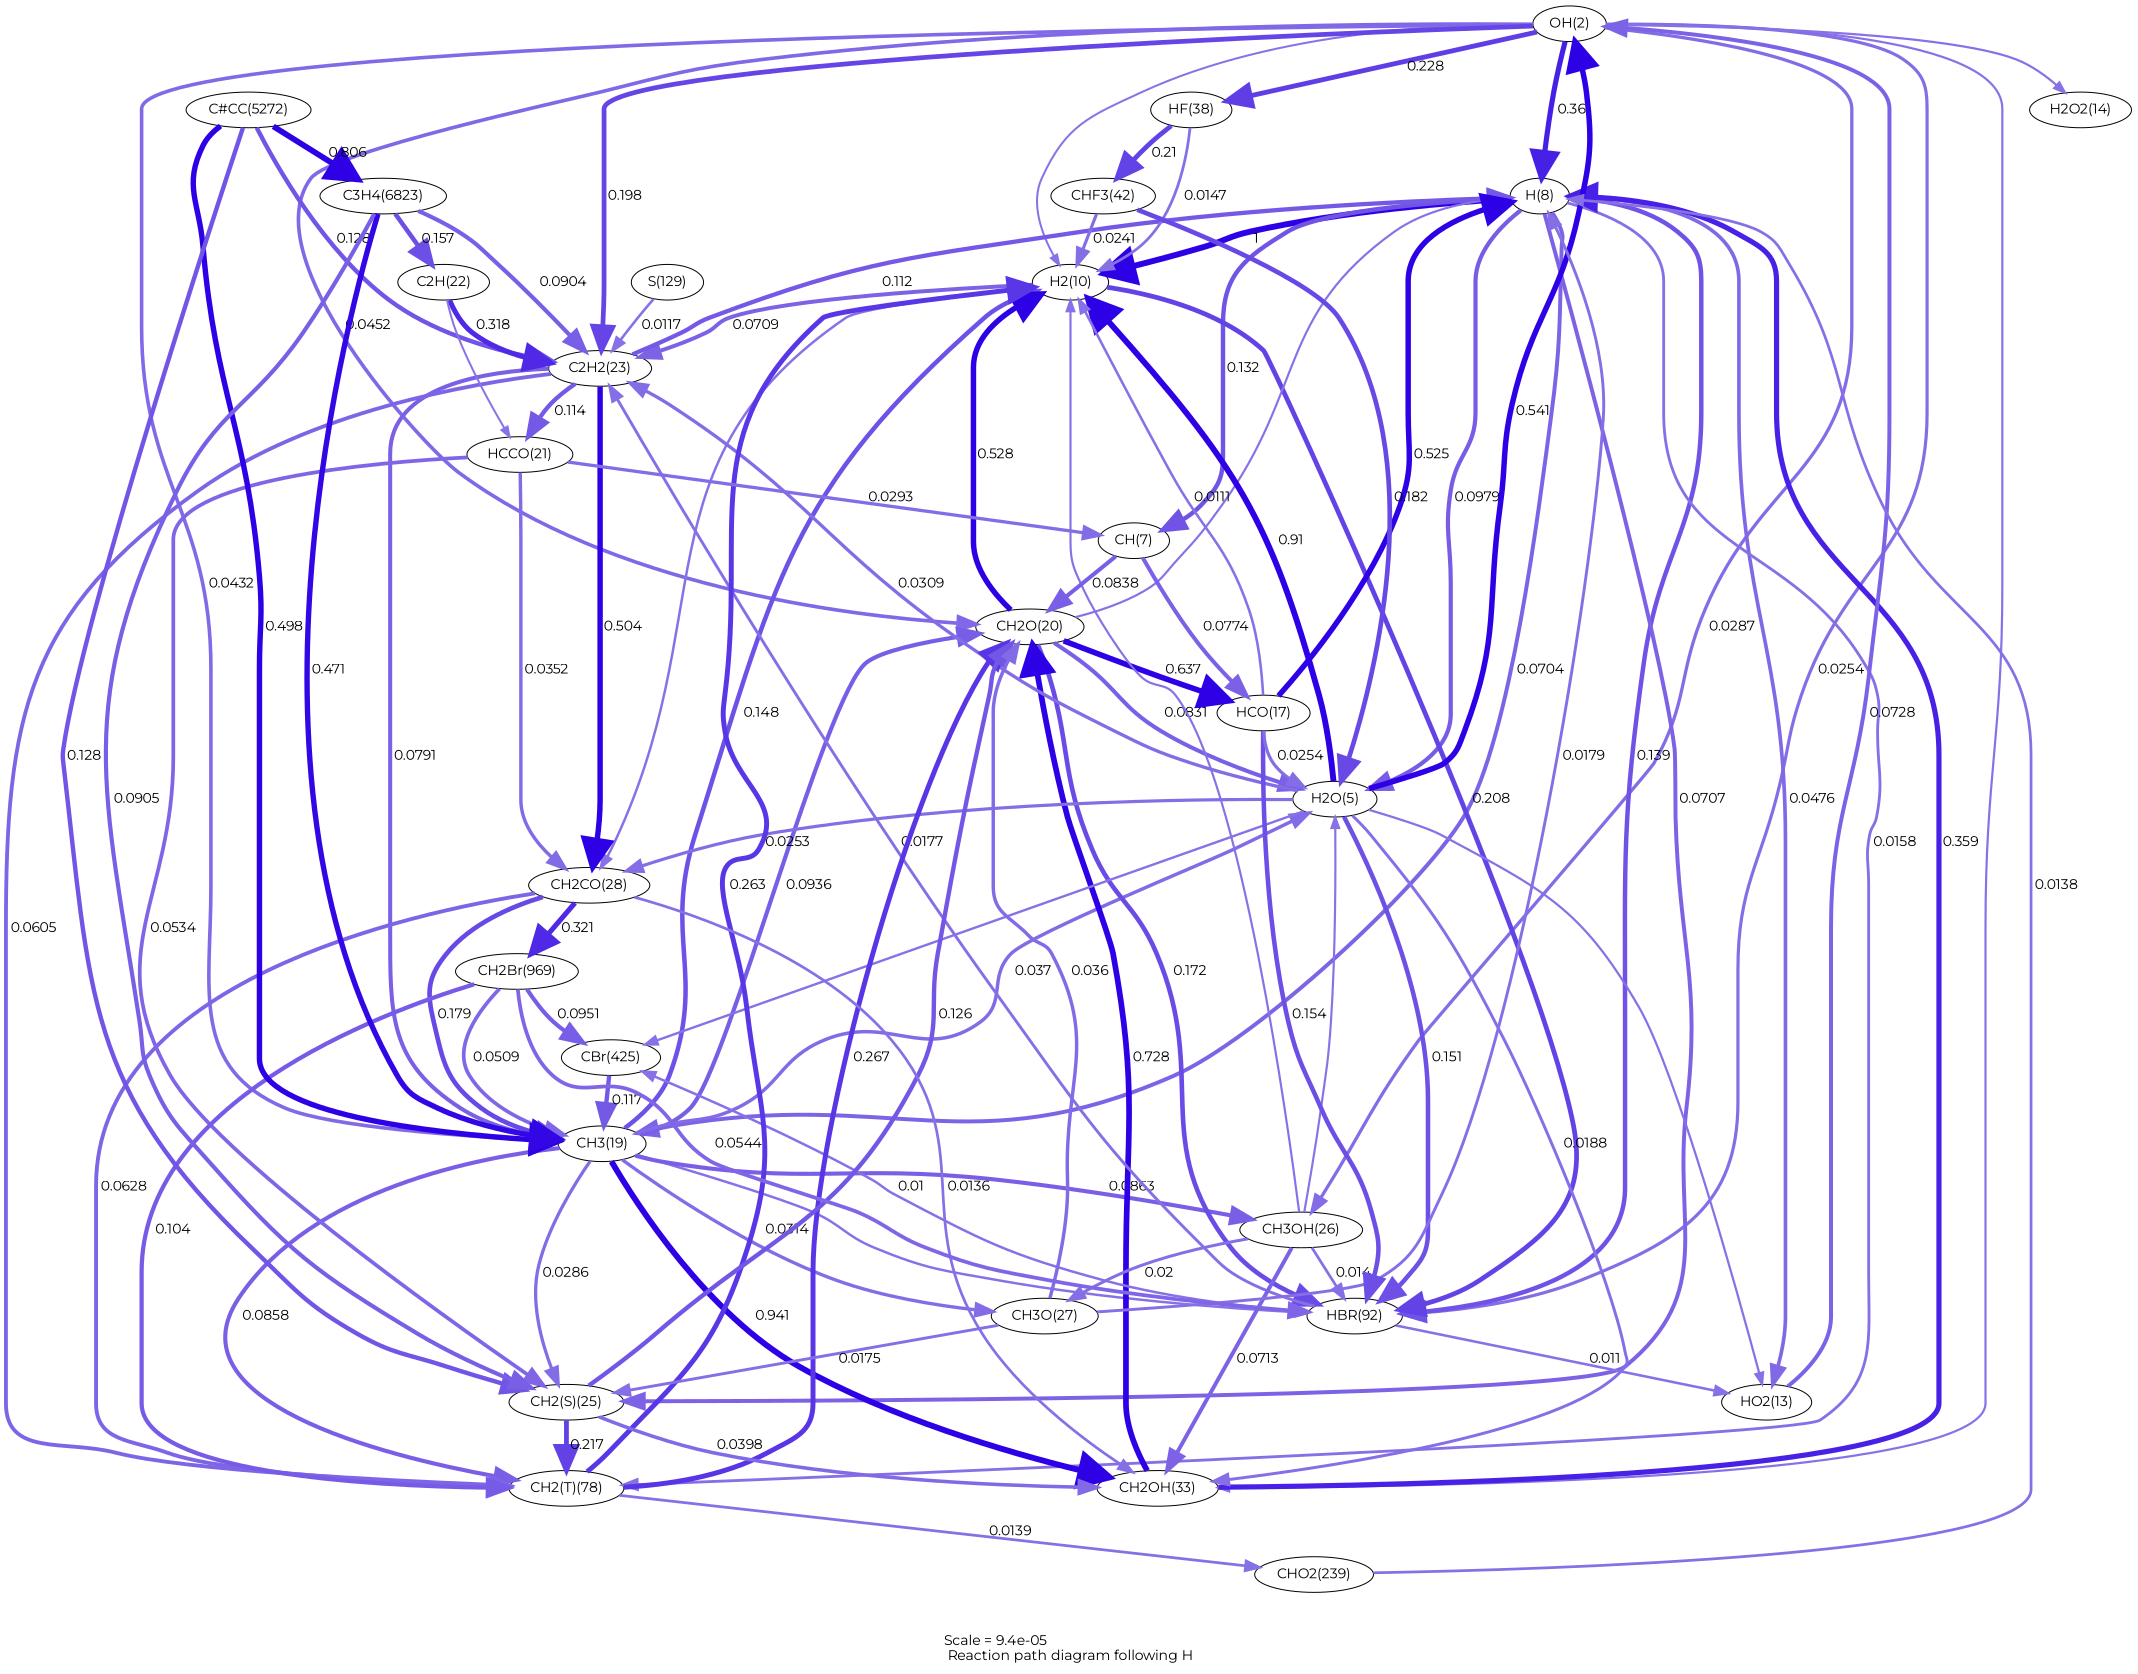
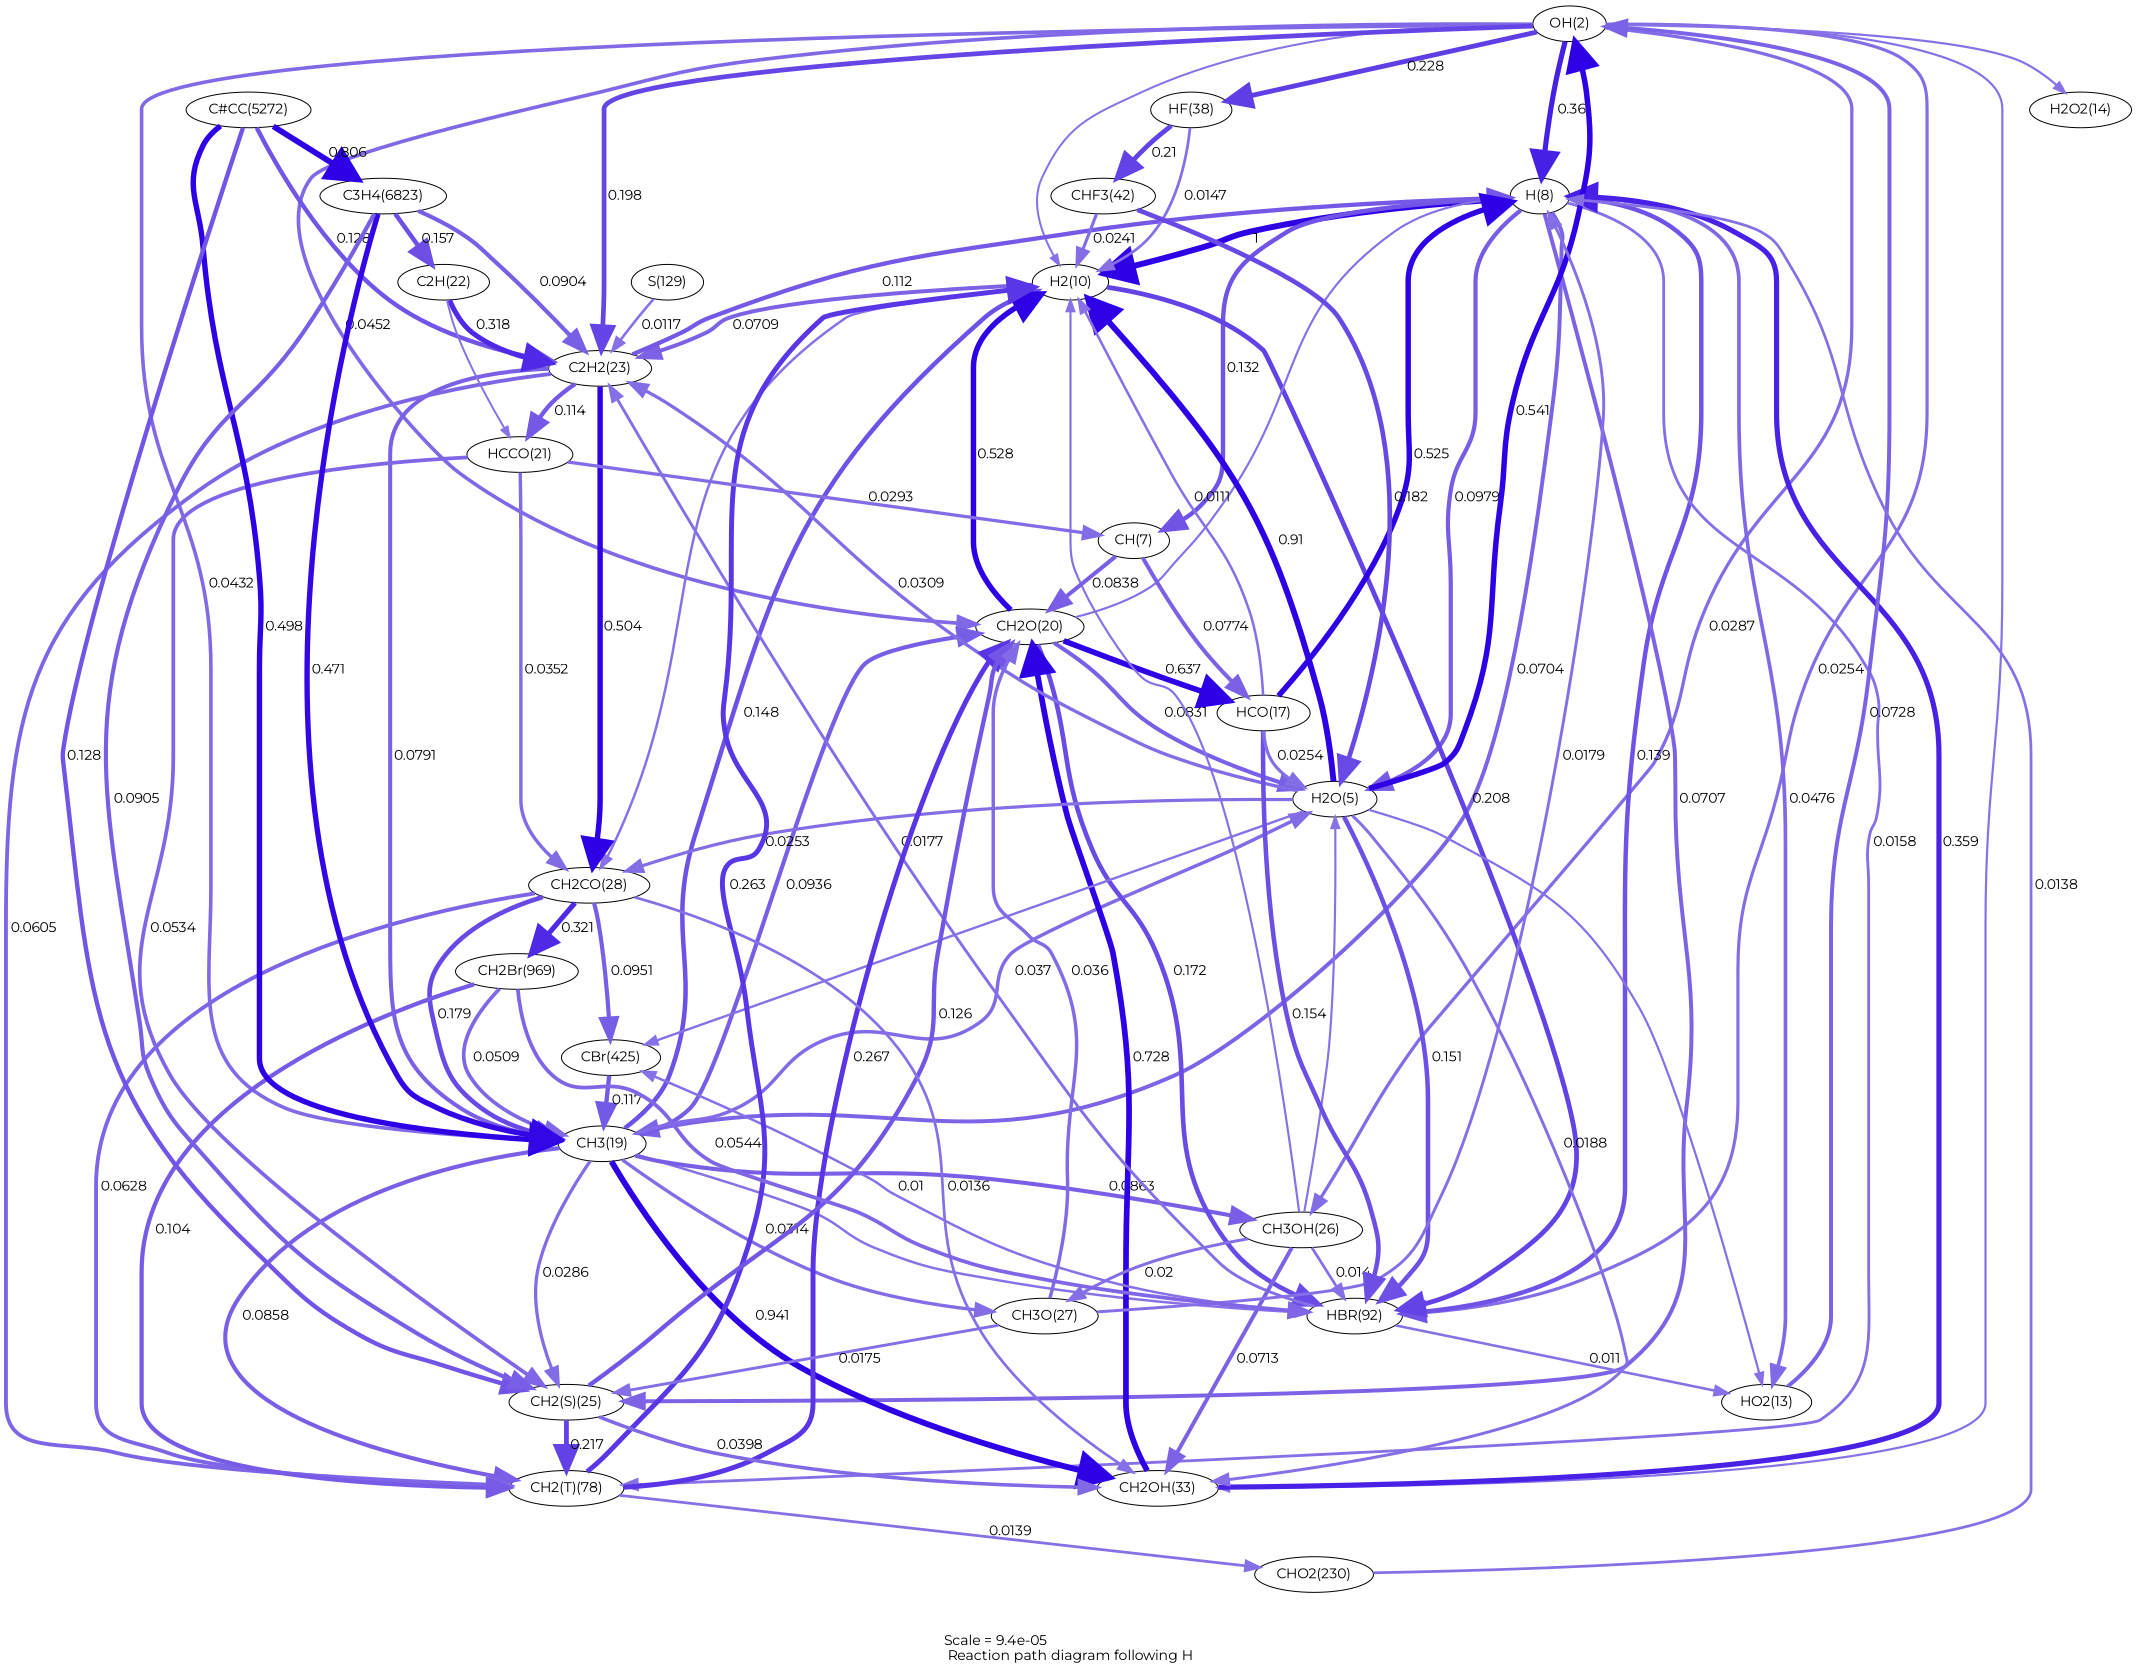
(544, 1012) -> (604, 960)
(1314, 1575) -> (1314, 1575)
